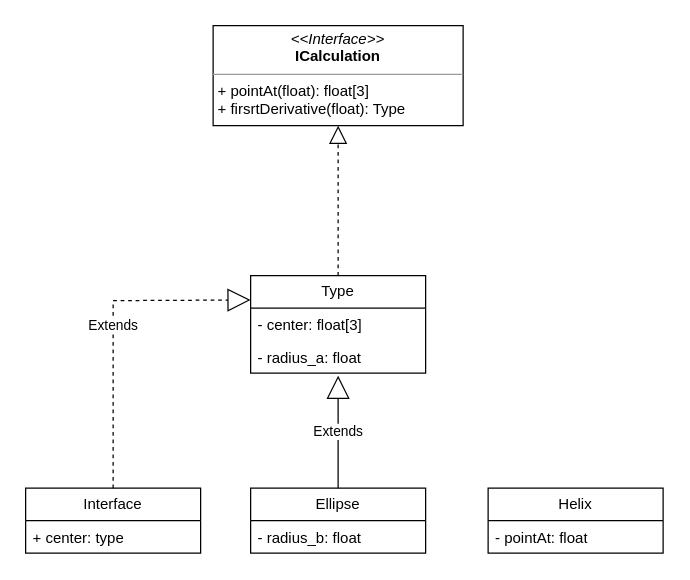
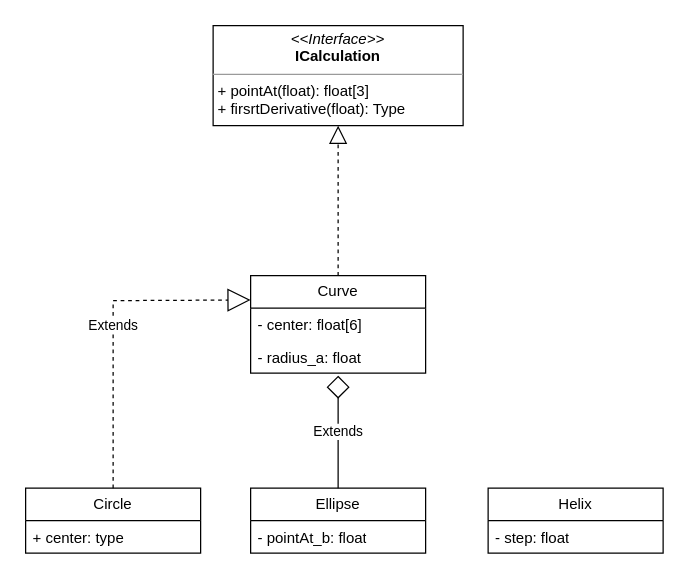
(338, 292) -> (338, 292)
(326, 326) -> (326, 326)
(338, 399) -> (338, 399)
(113, 504) -> (113, 504)
(320, 538) -> (324, 538)
(553, 538) -> (542, 538)
